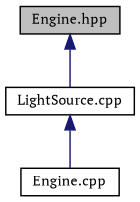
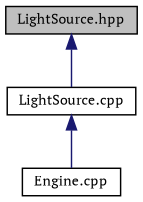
(70, 20) -> (72, 20)
